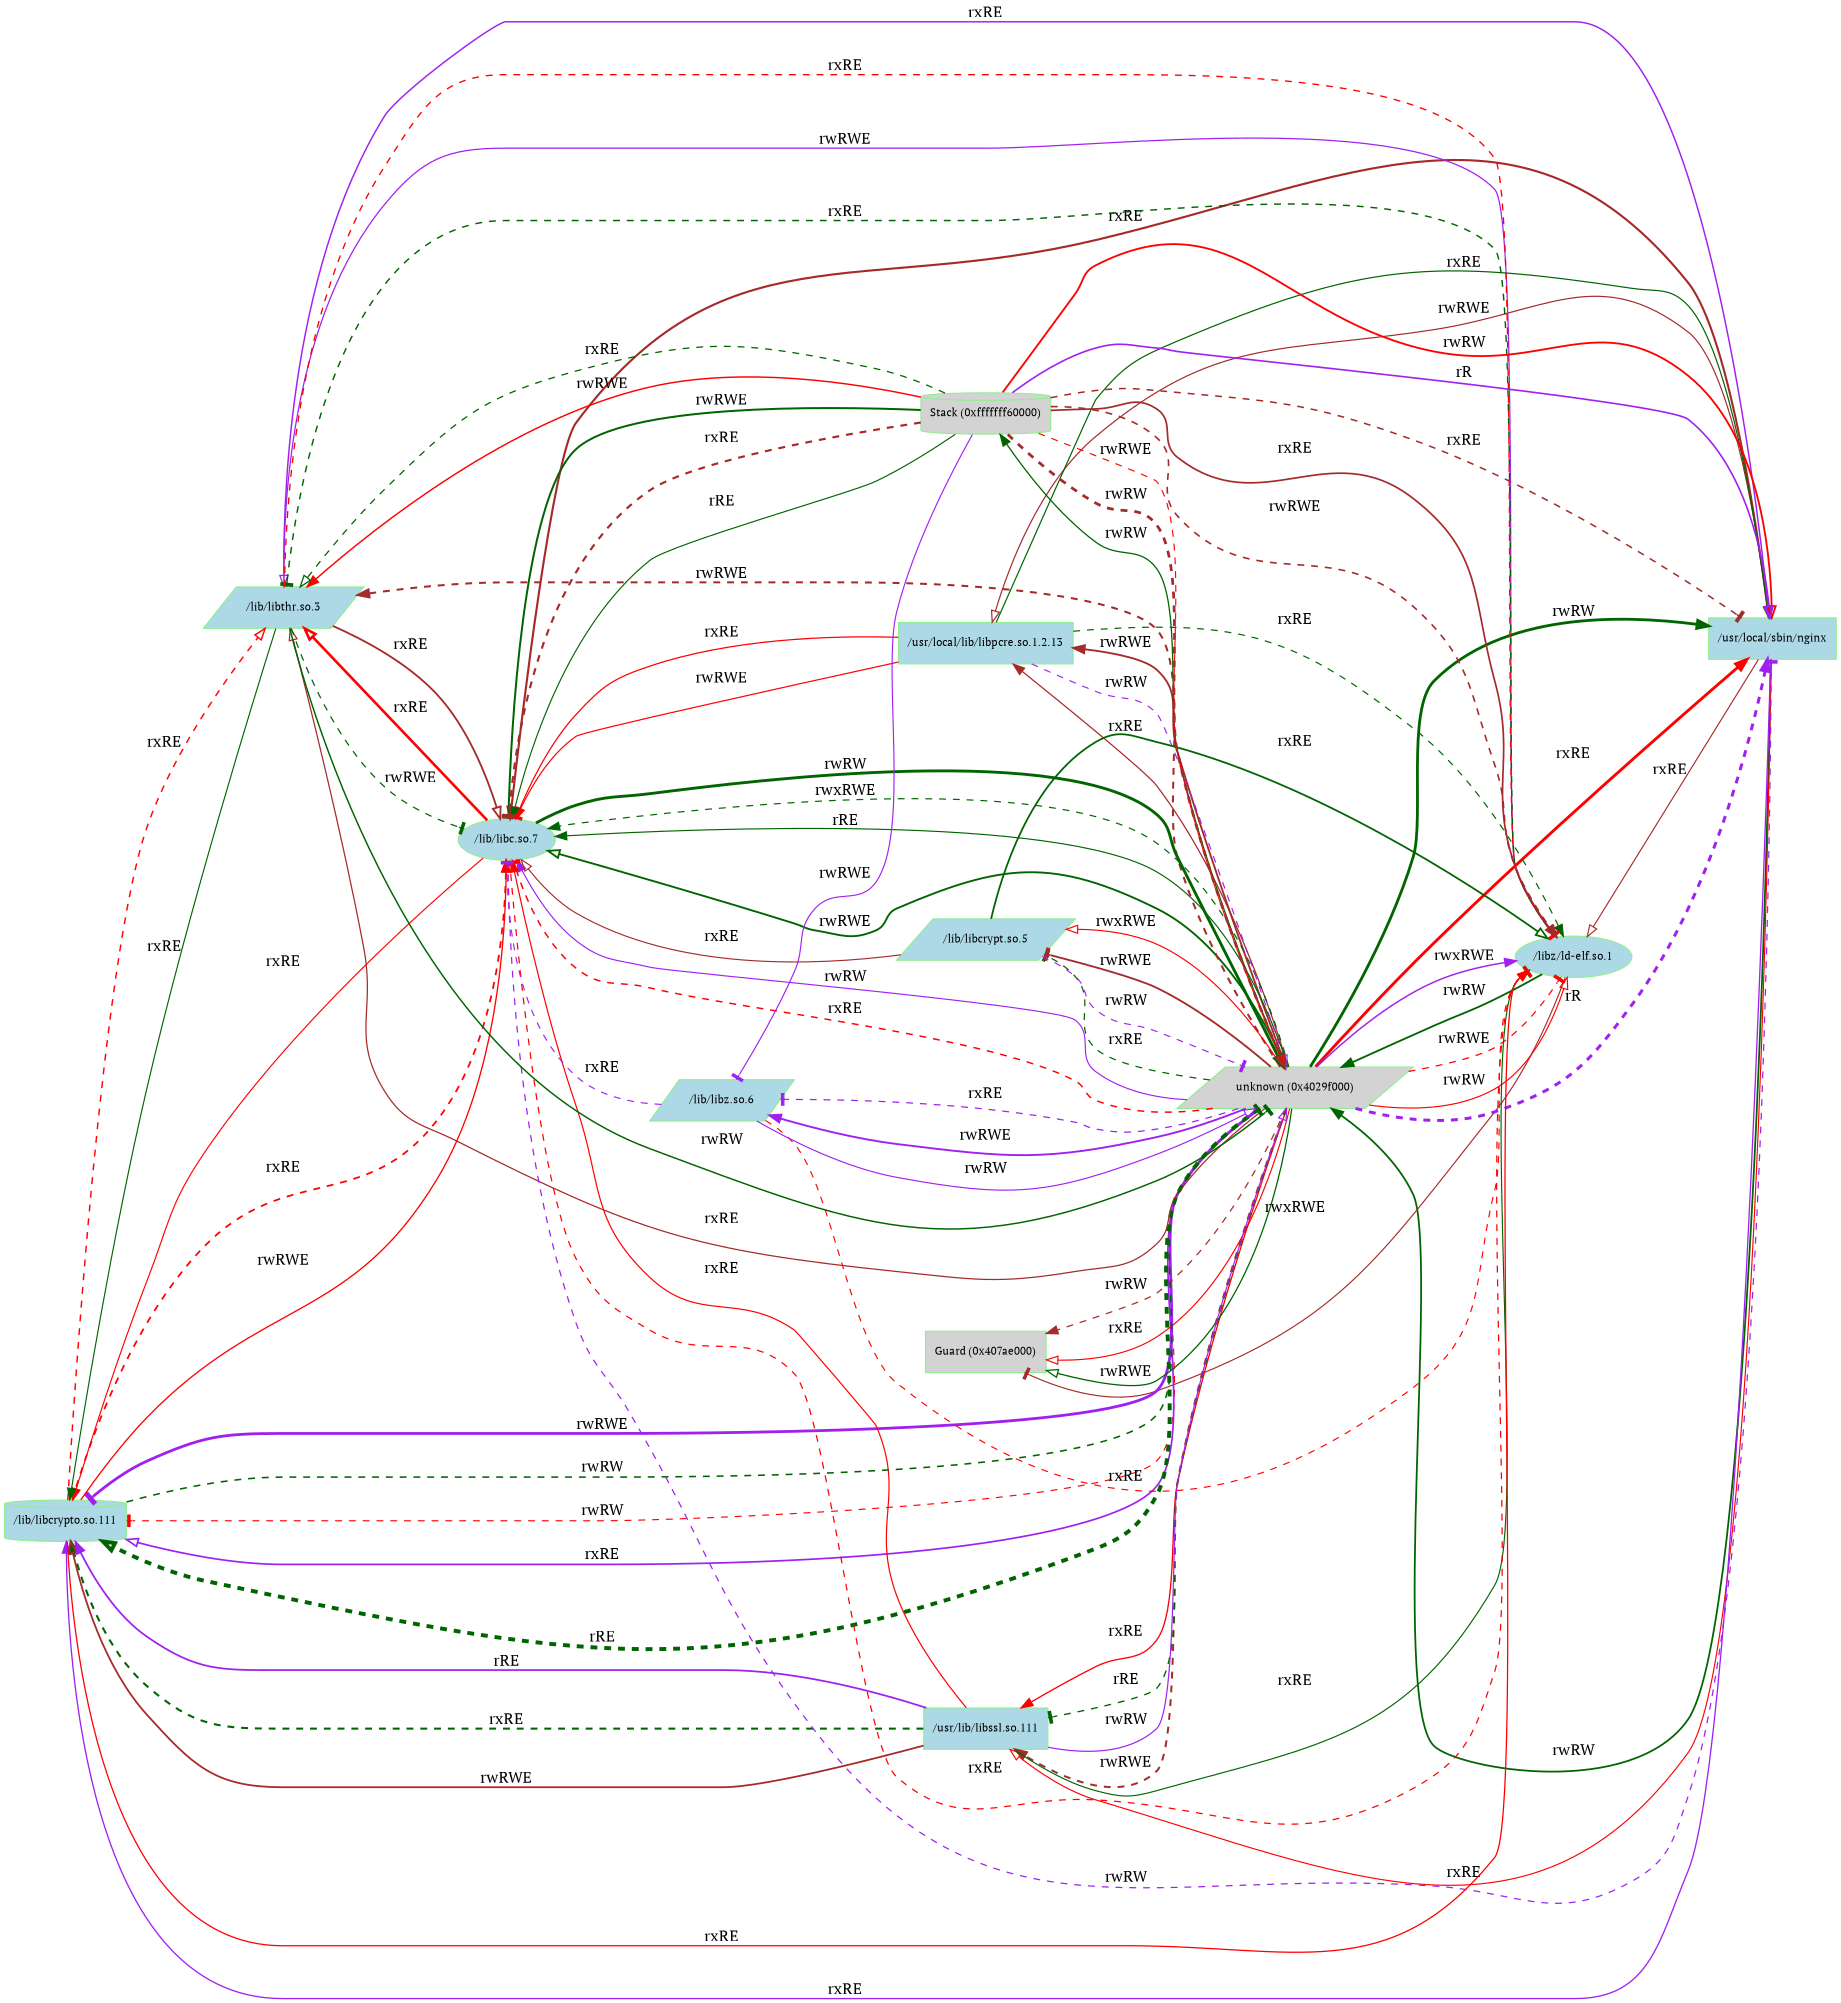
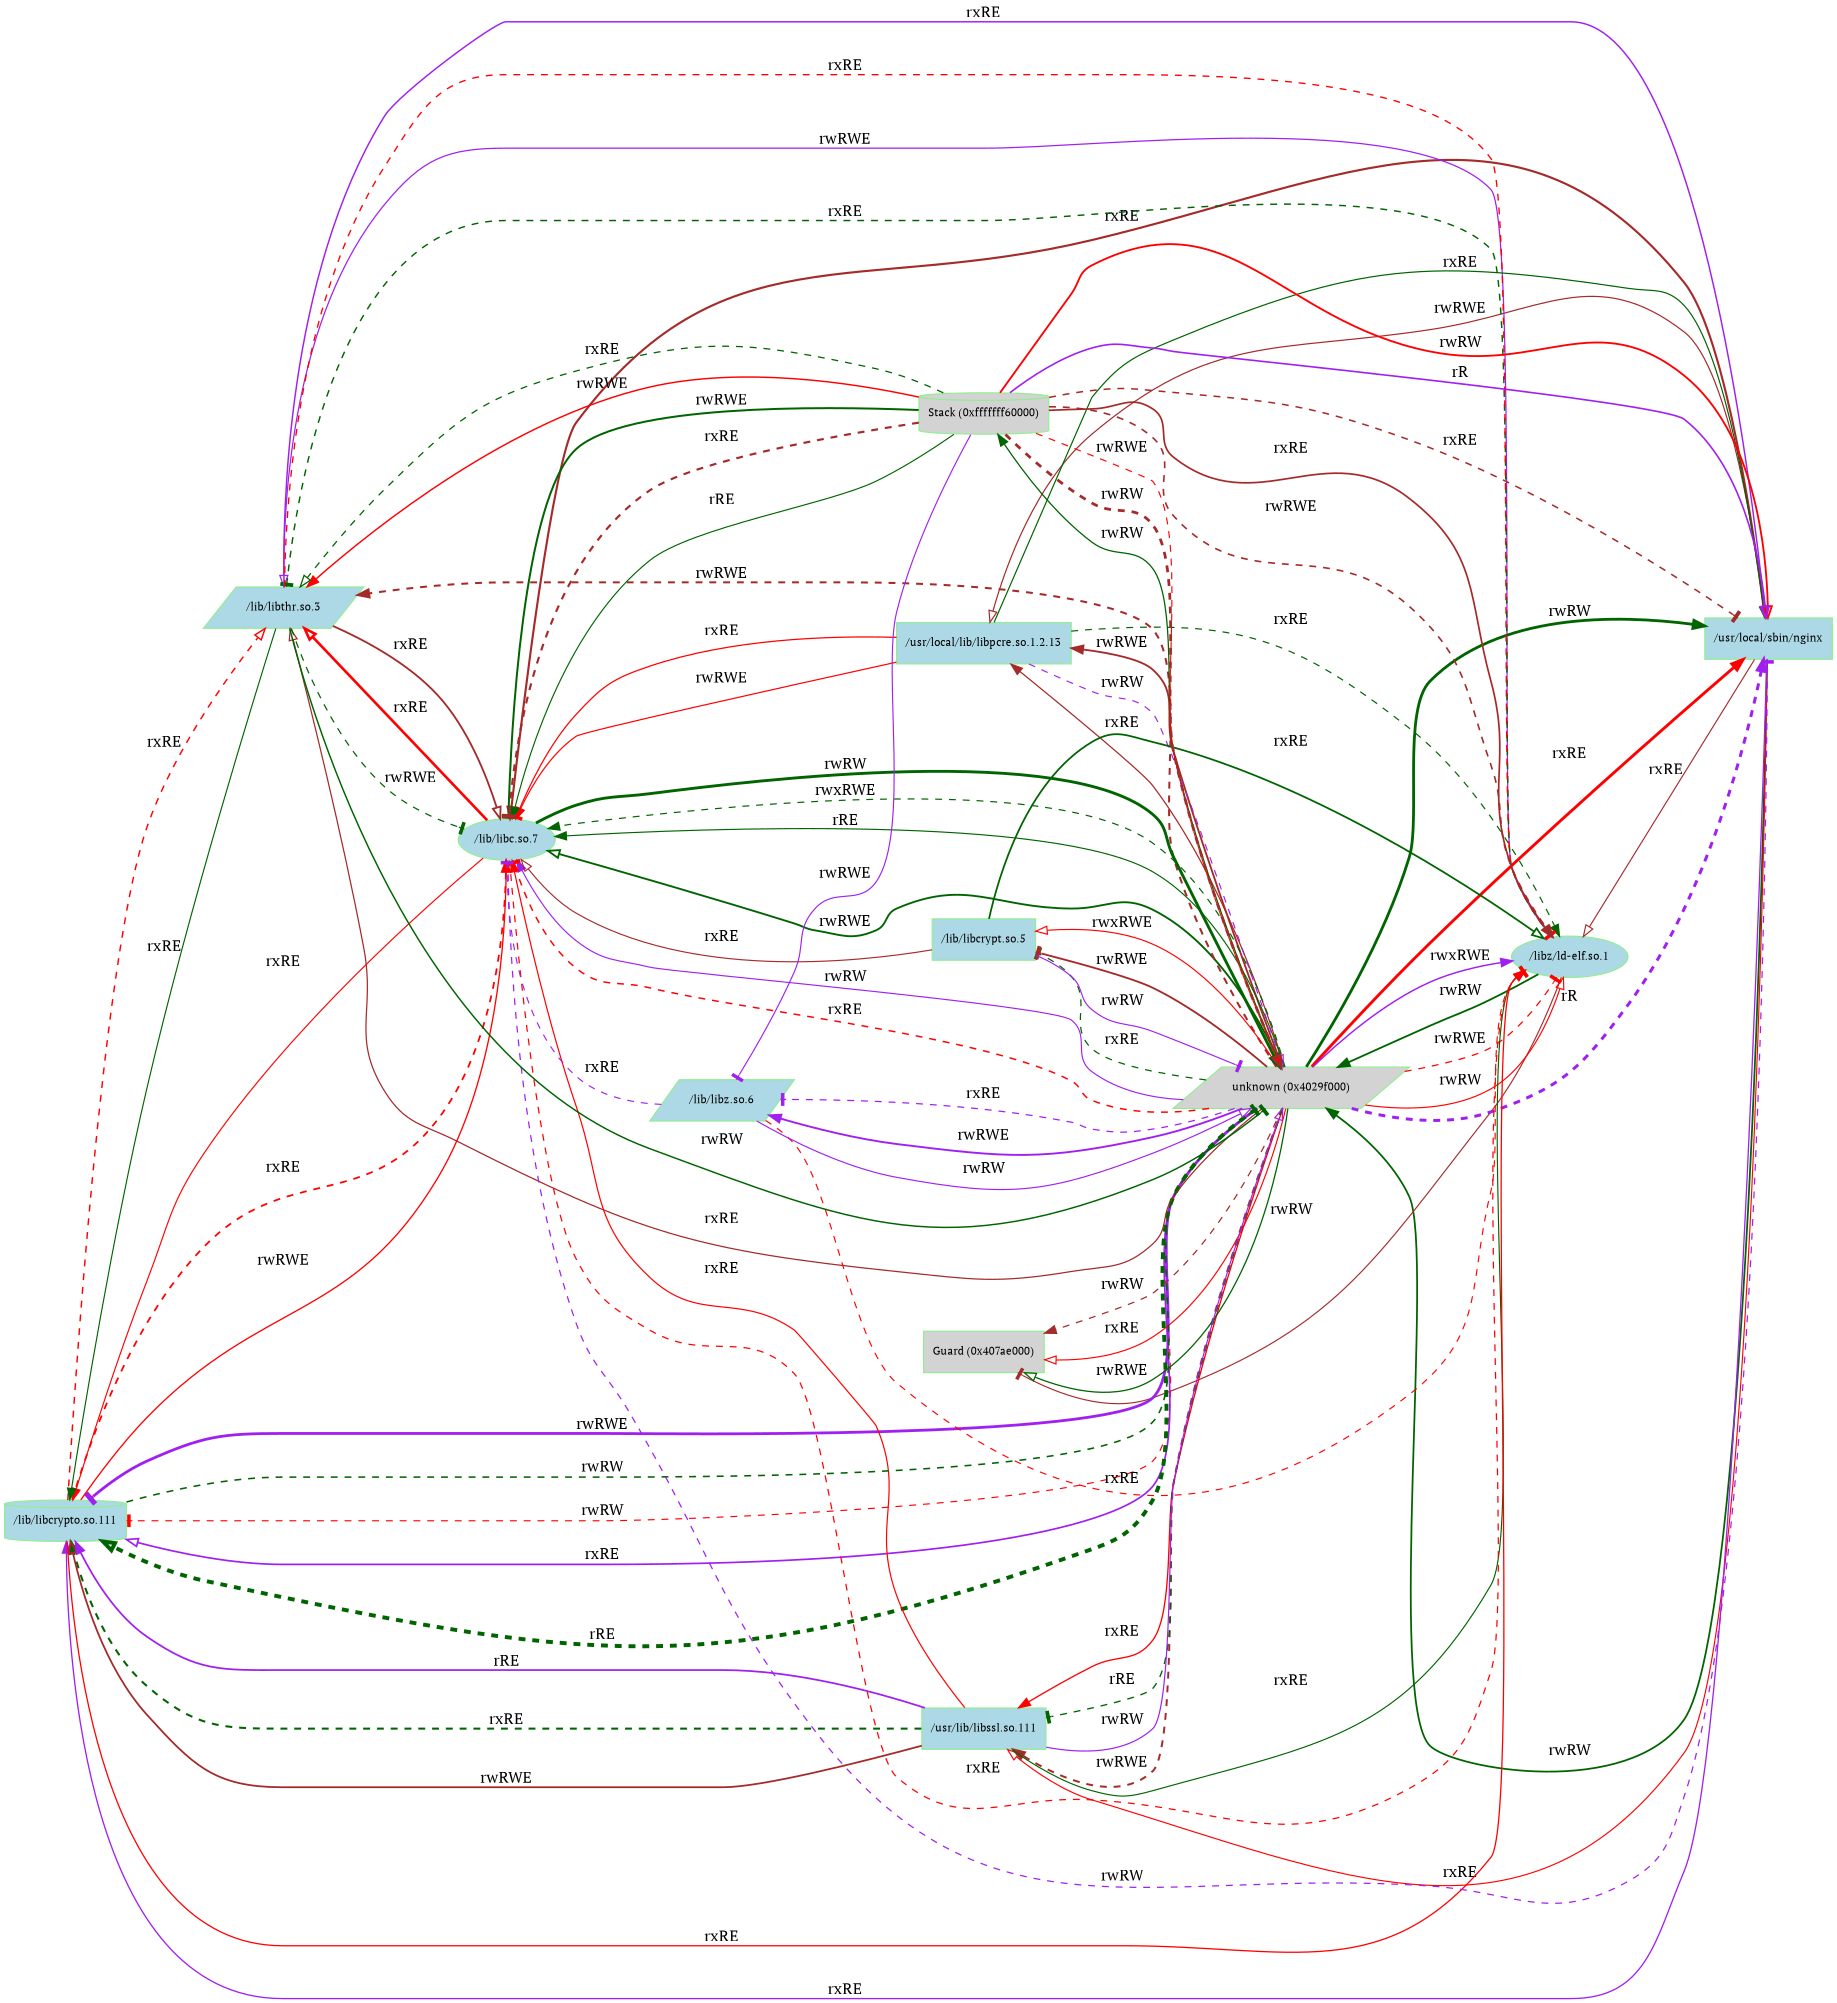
(986, 940) -> (984, 940)
(1130, 1025) -> (1125, 1024)
(1295, 1208) -> (1291, 1210)
